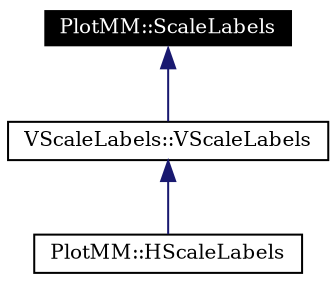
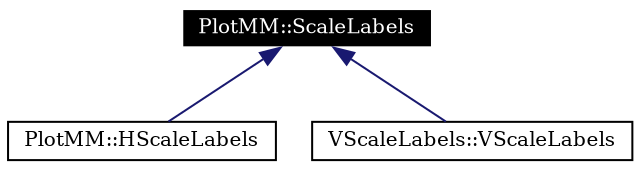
(168, 208) -> (216, 90)
